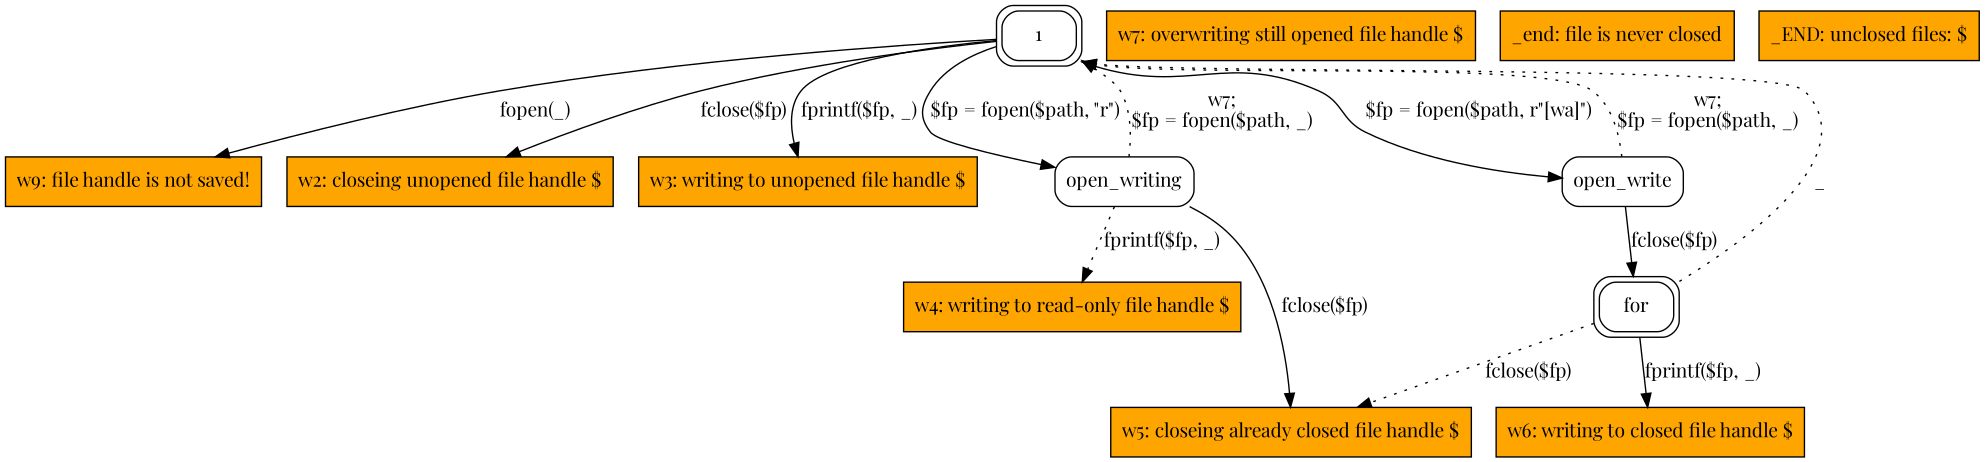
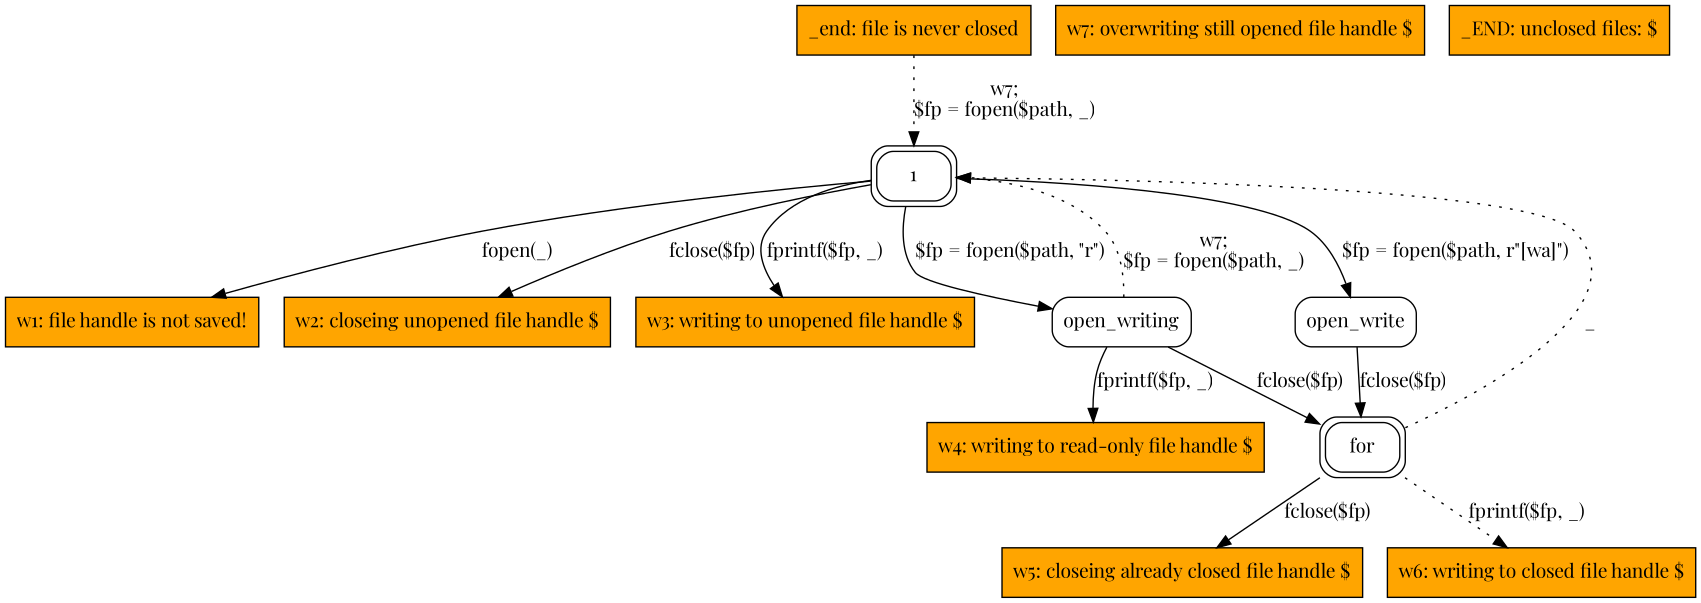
(1382, 71) -> (914, 93)
(134, 182) -> (132, 322)
(1101, 238) -> (1096, 377)
(1264, 286) -> (1238, 382)
(1482, 363) -> (1274, 509)
(1643, 365) -> (1450, 509)
